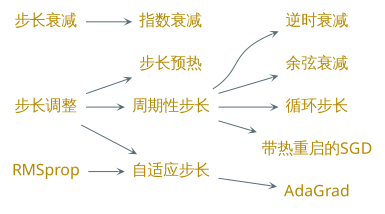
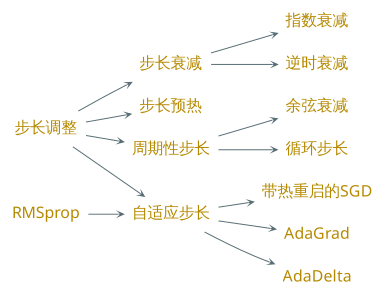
(240, 58) -> (242, 64)
none -> (102, 98)
(235, 126) -> (234, 205)
none -> (317, 278)
